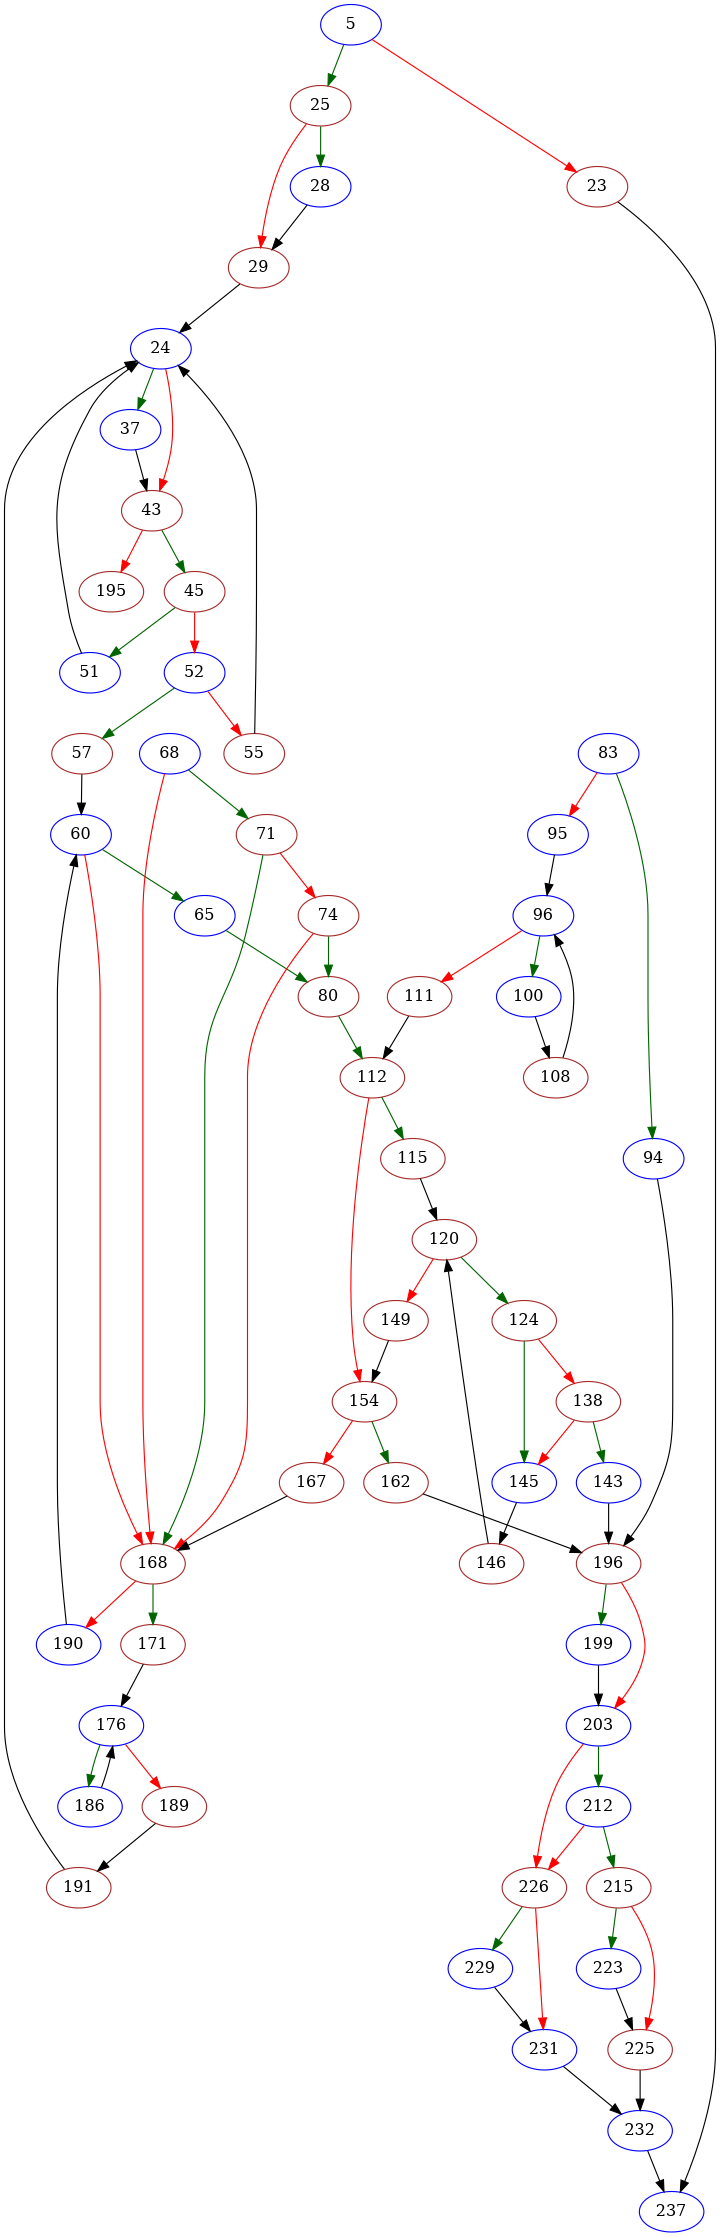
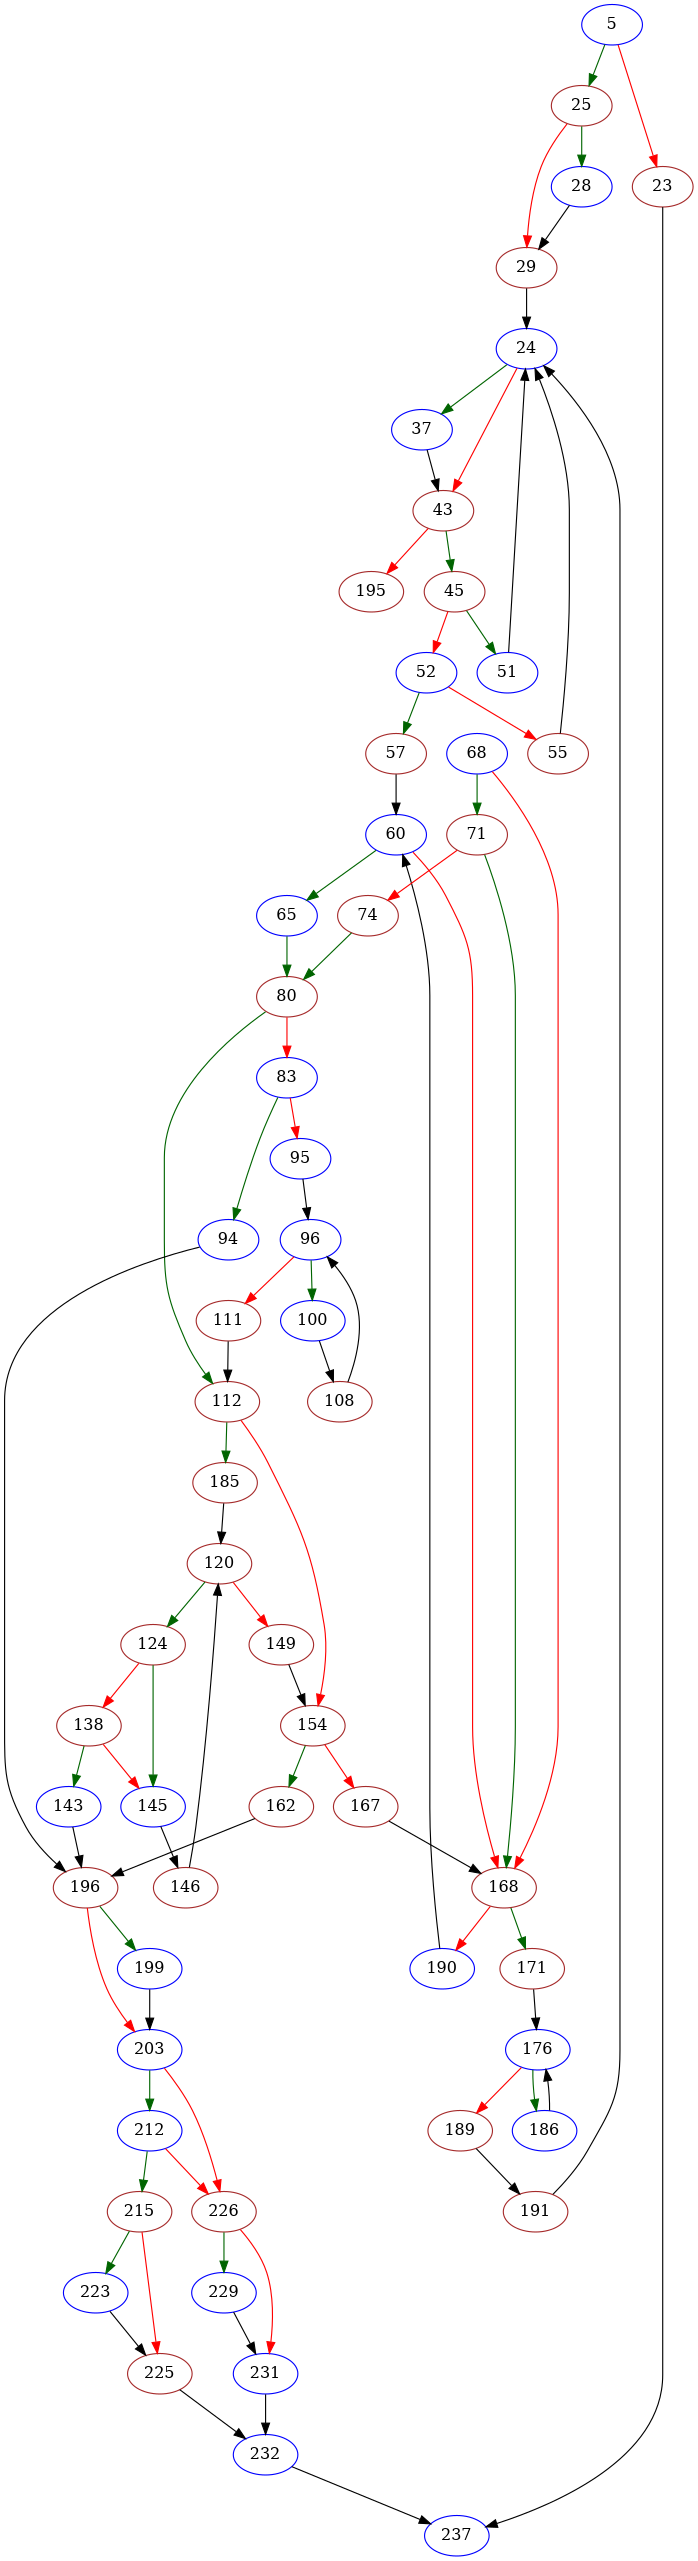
none -> (287, 1032)
(413, 1159) -> (225, 1483)
(248, 1239) -> none
